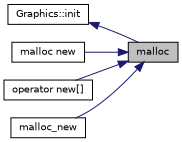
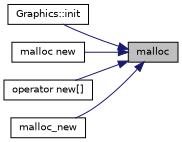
(119, 34) -> (90, 36)
